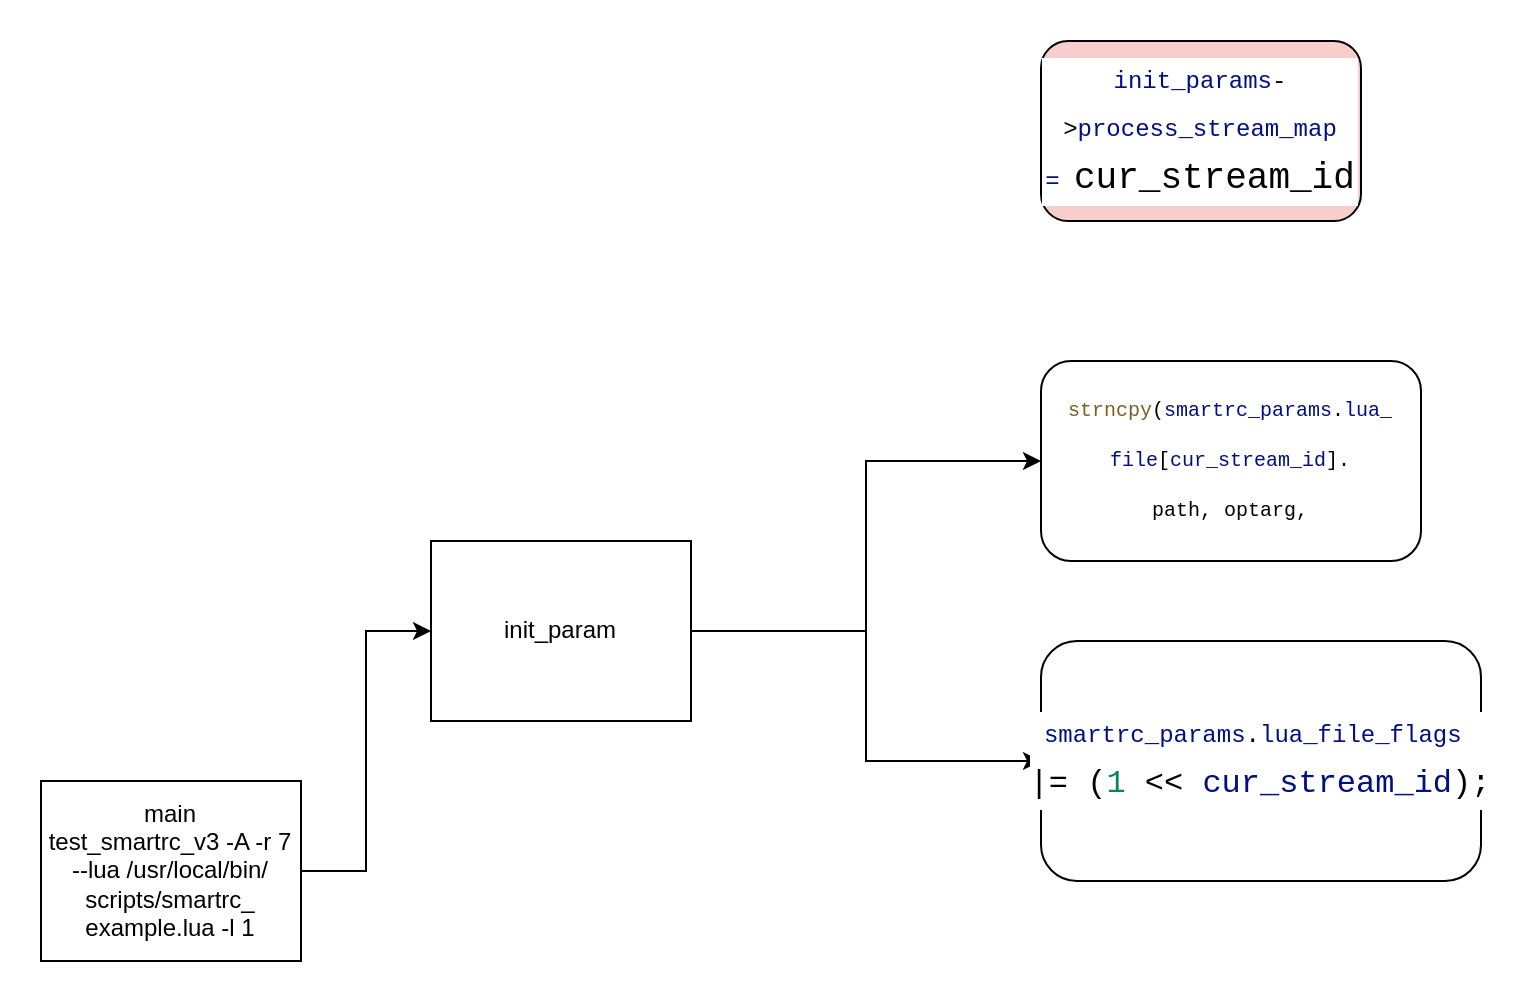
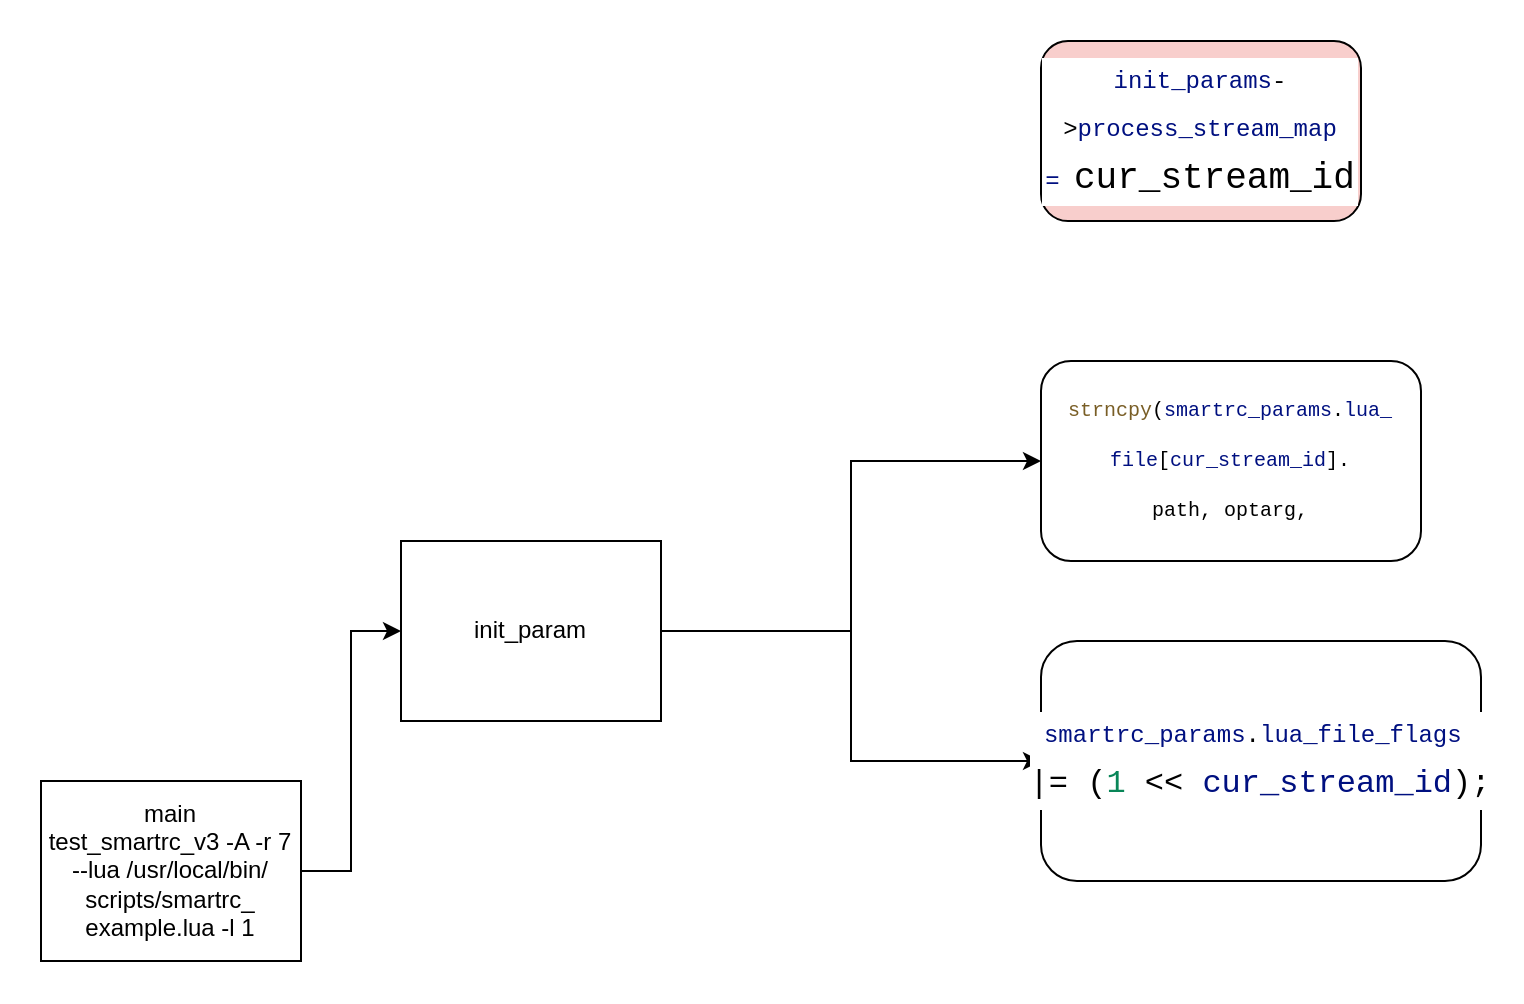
(561, 631) -> (531, 631)
